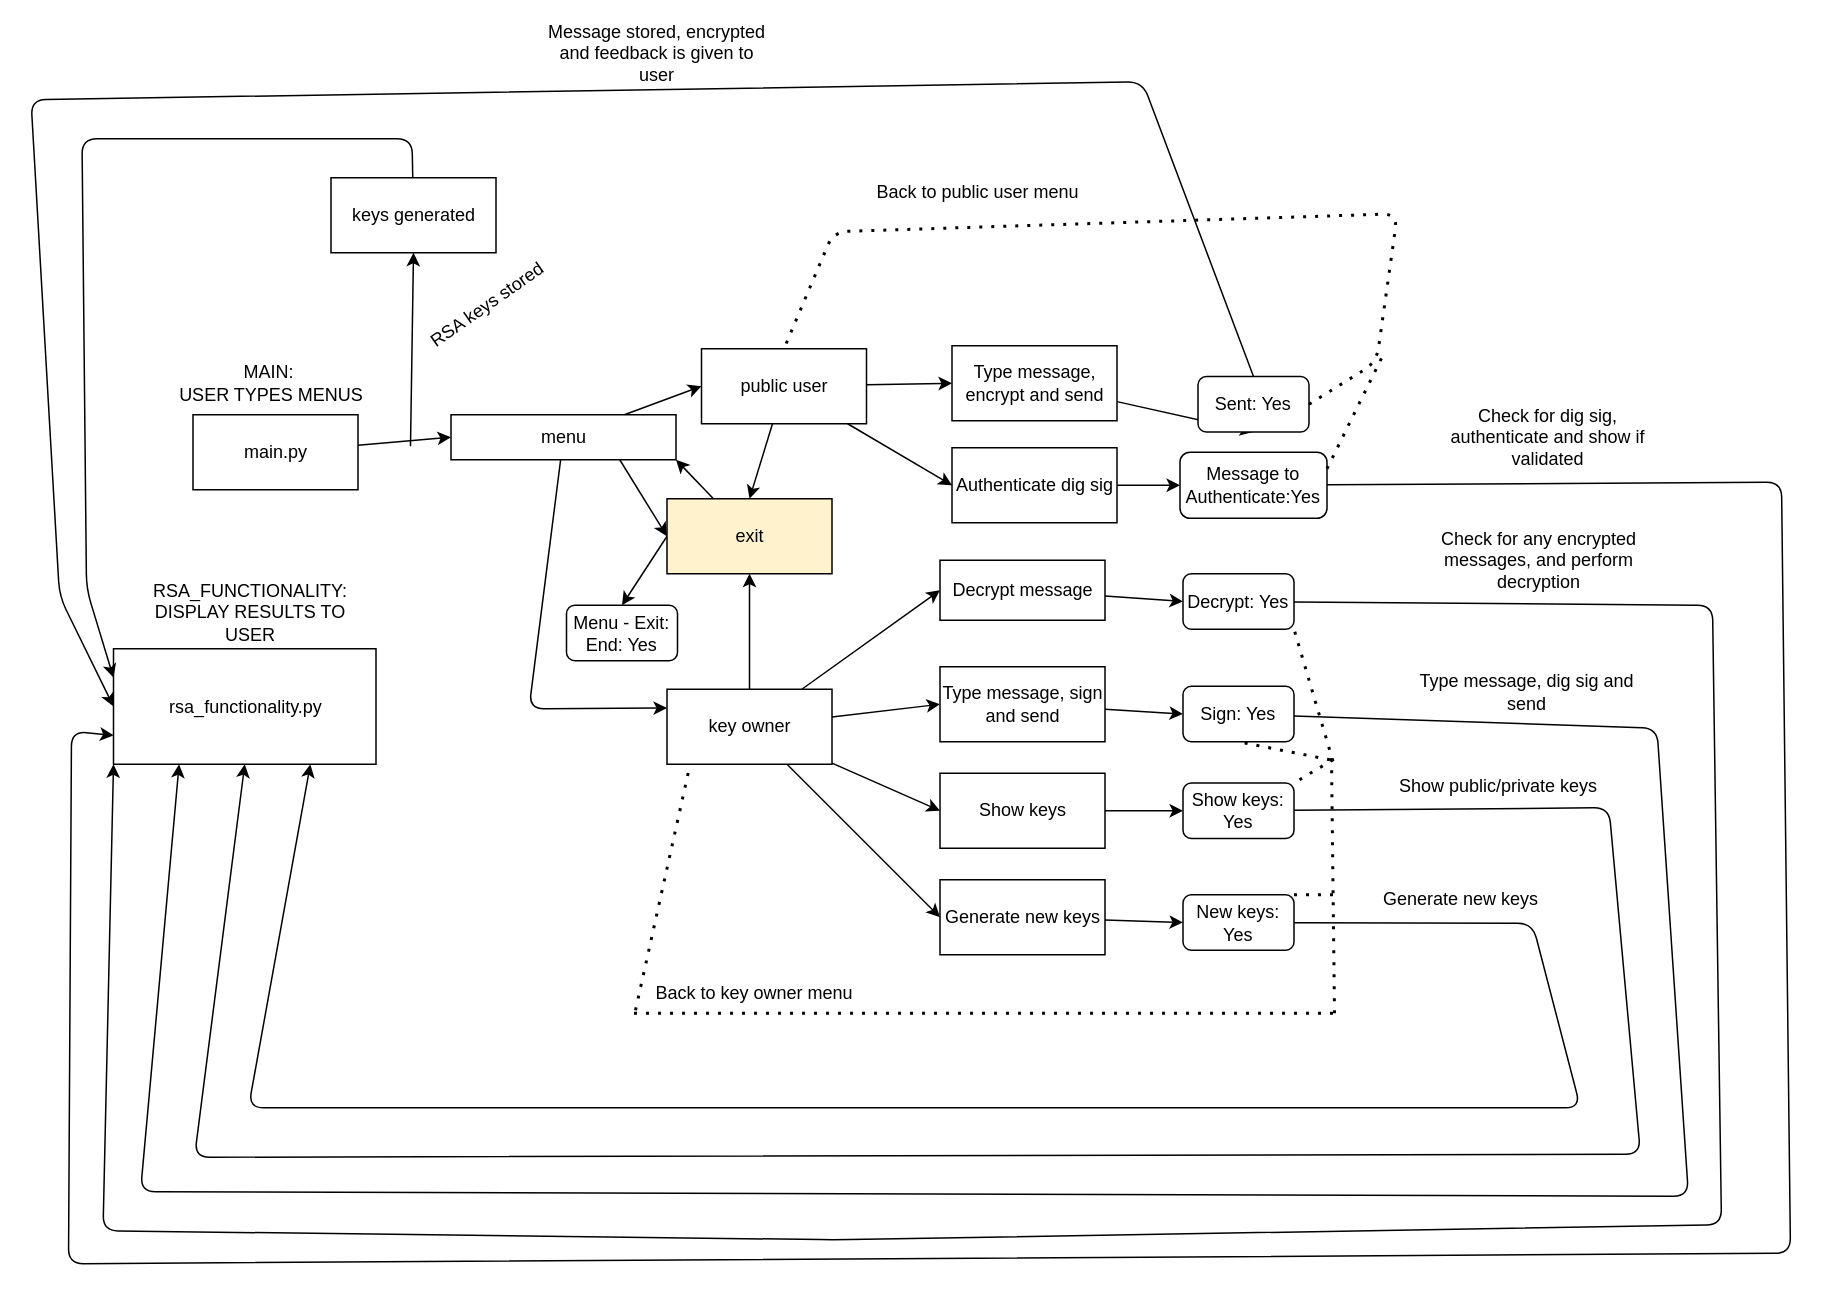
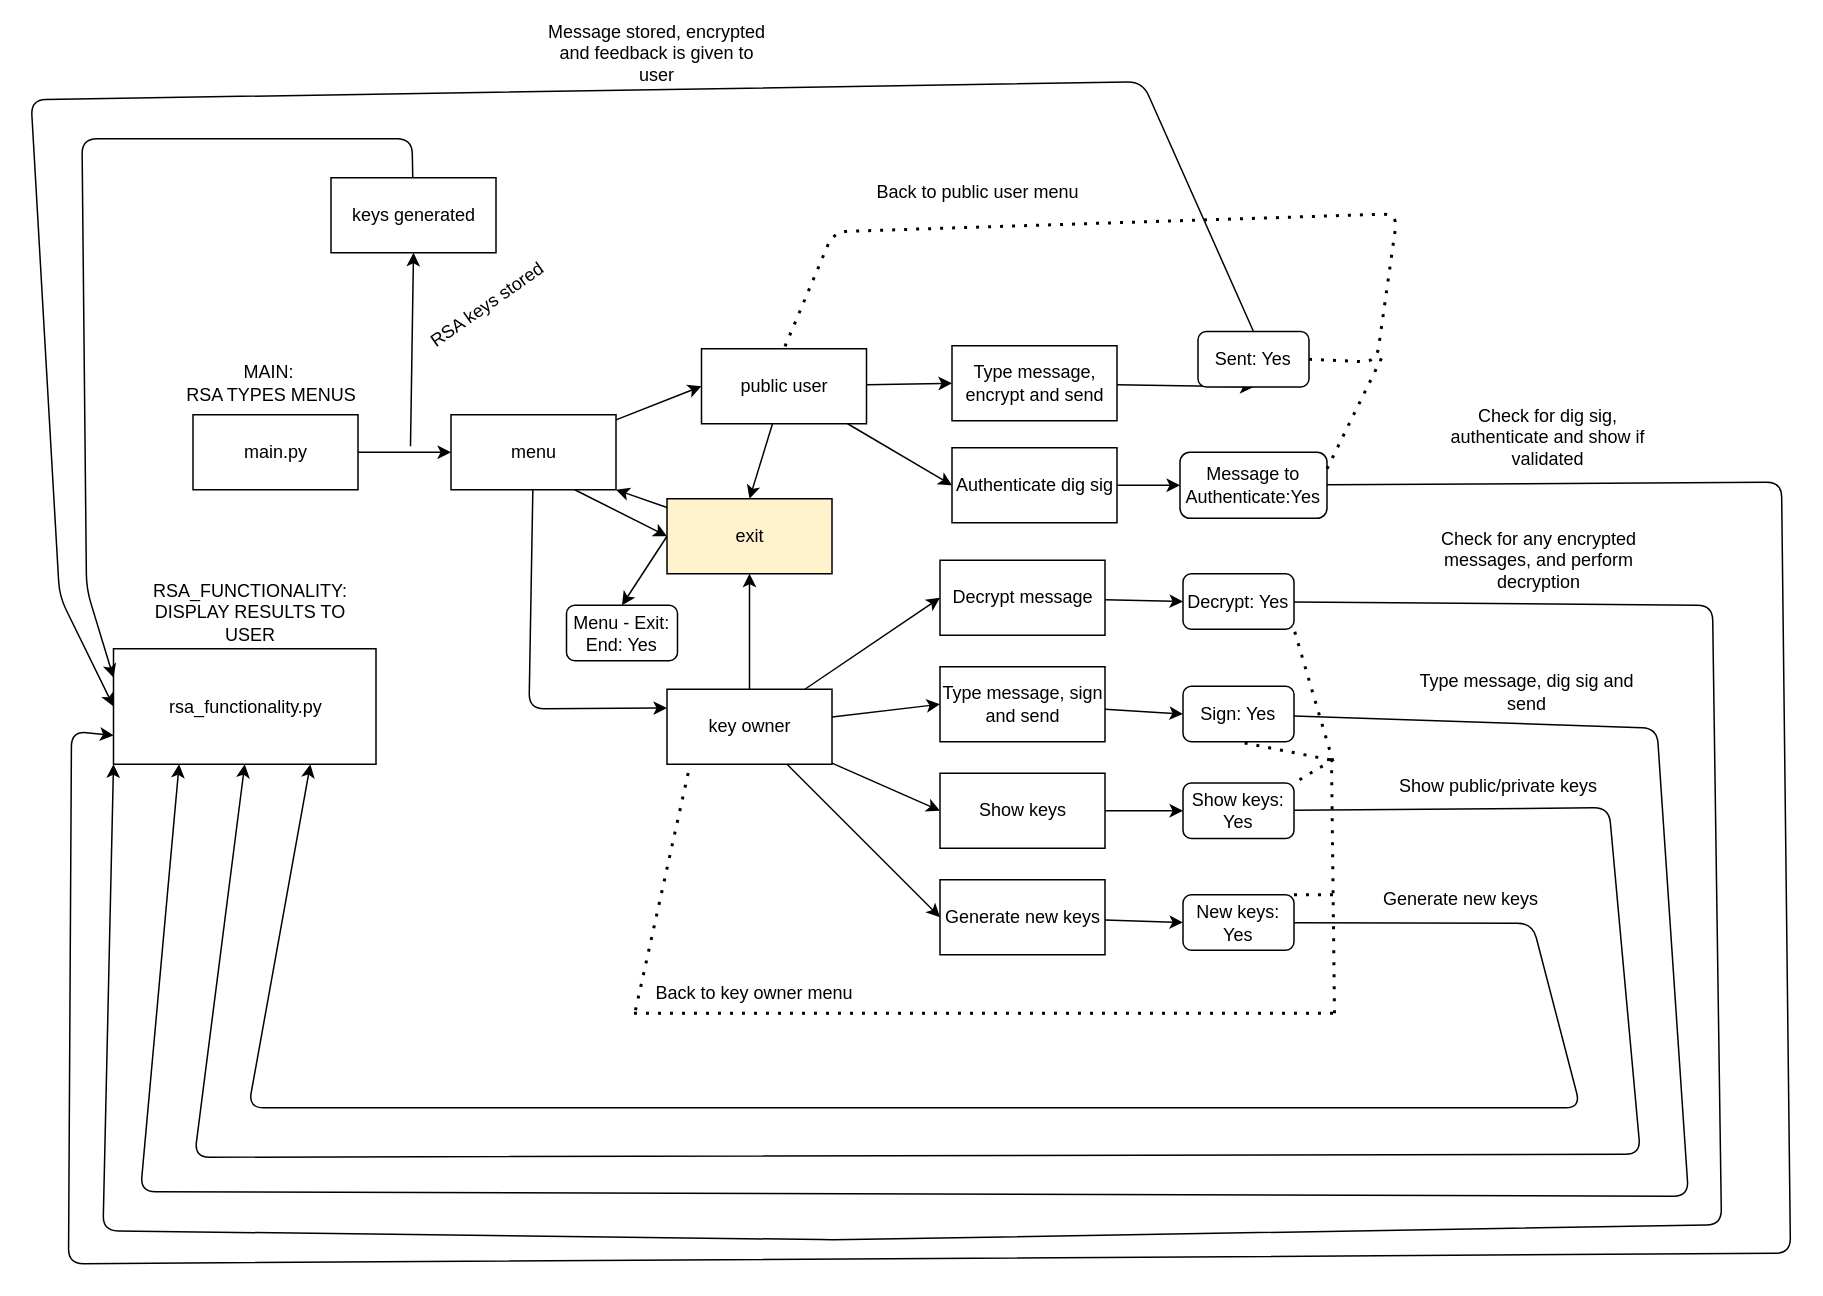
(272, 383) -> (272, 383)
(1253, 404) -> (1253, 359)
(563, 437) -> (533, 452)
(1022, 590) -> (1022, 598)
